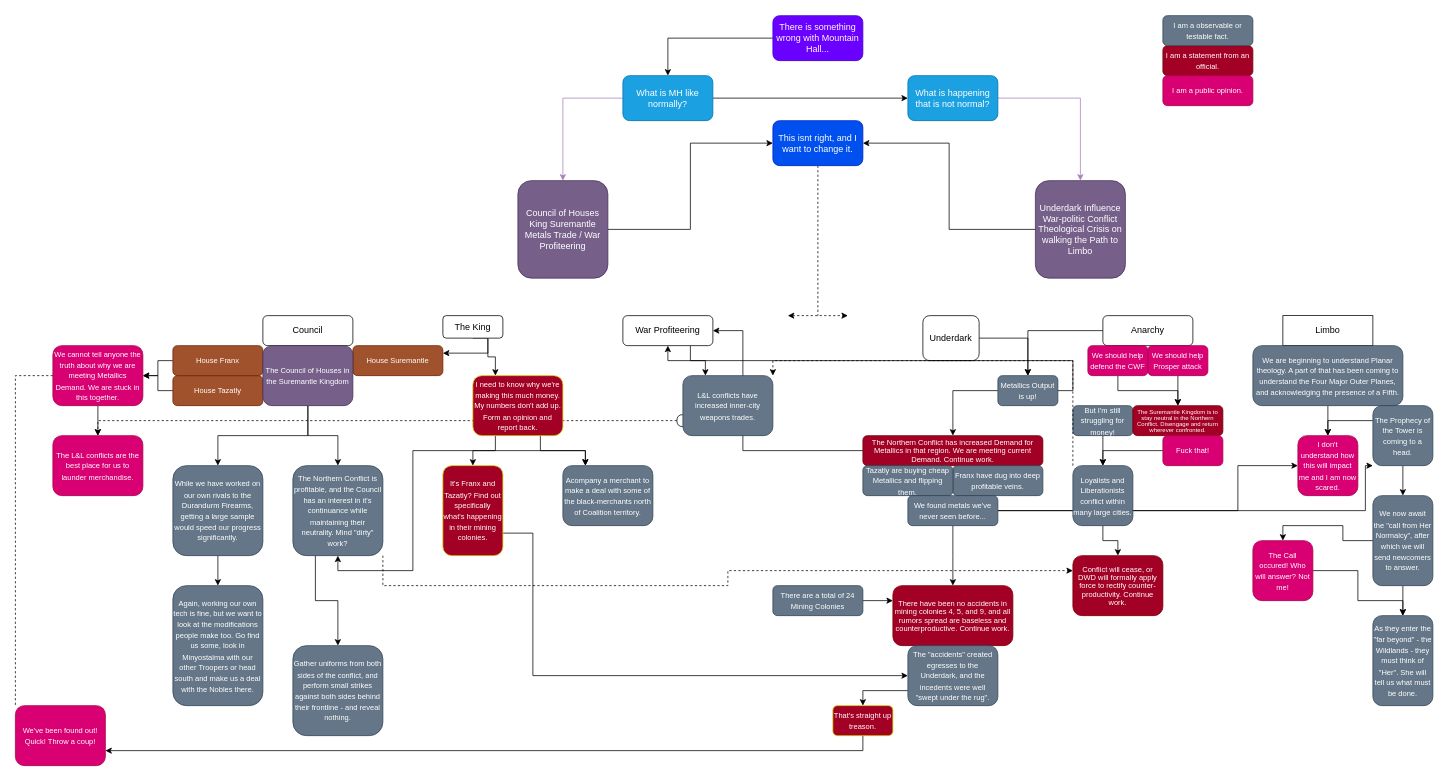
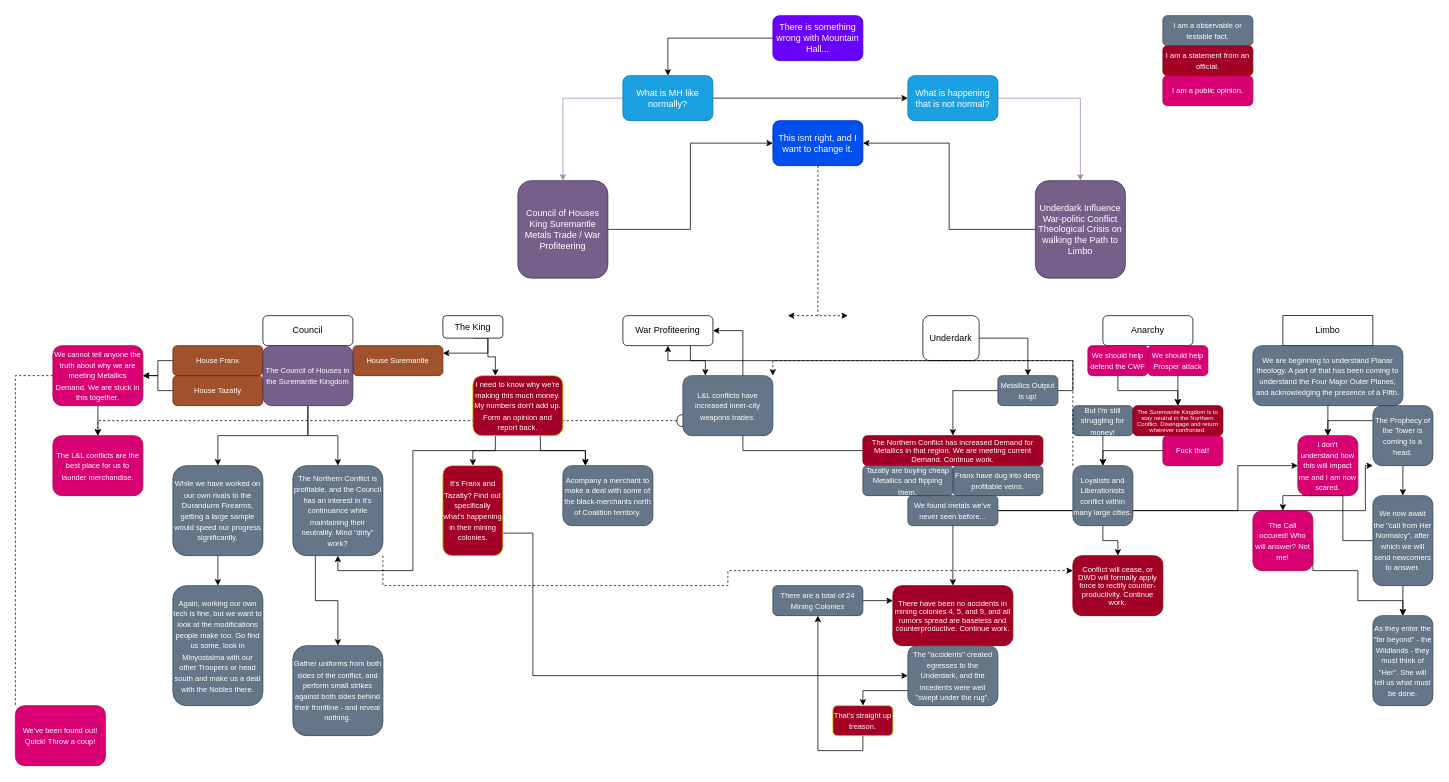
(1063, 330) -> none
(1283, 570) -> (1283, 540)
(464, 750) -> (818, 622)
